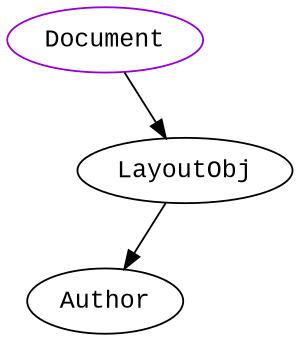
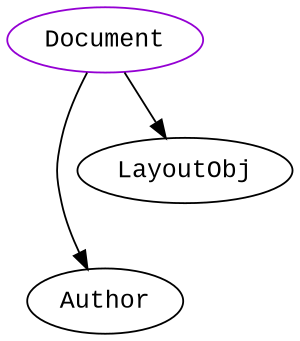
(150, 228) -> (58, 162)
